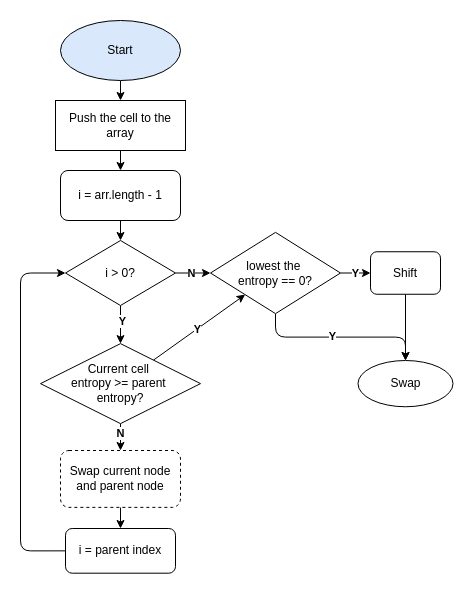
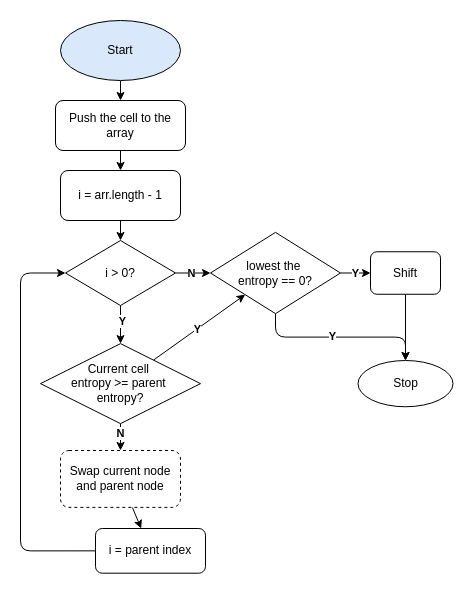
(121, 126) -> (121, 126)
(406, 384) -> (406, 384)
(121, 551) -> (151, 551)
